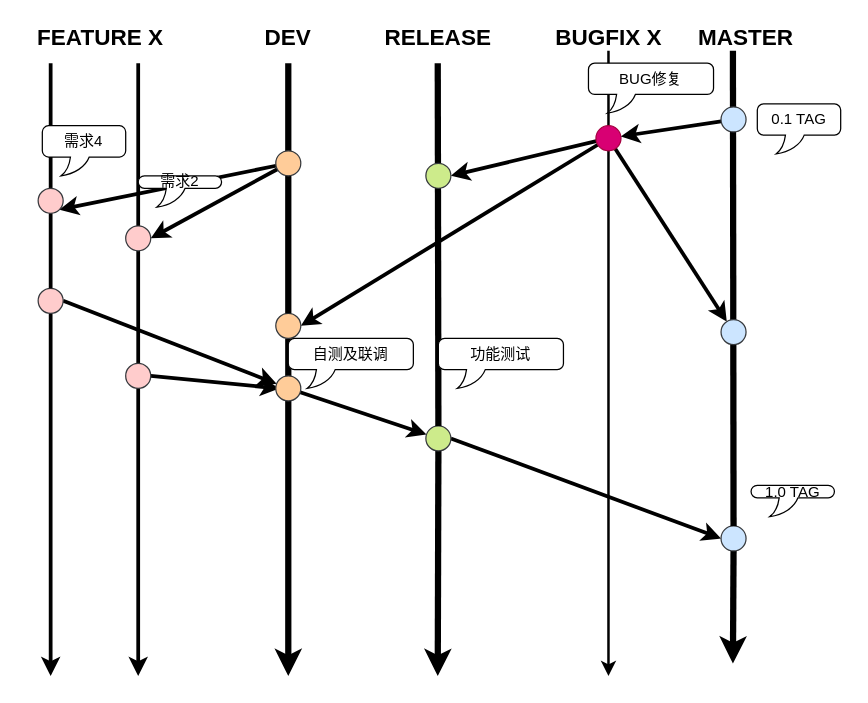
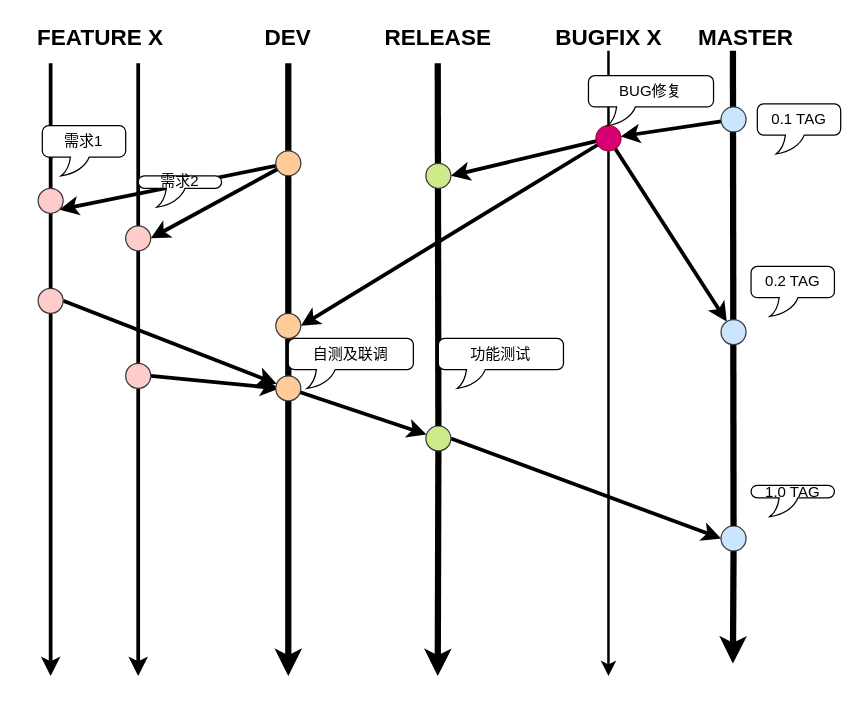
(651, 88) -> (651, 101)
(84, 142) -> (84, 142)
none -> (792, 291)
